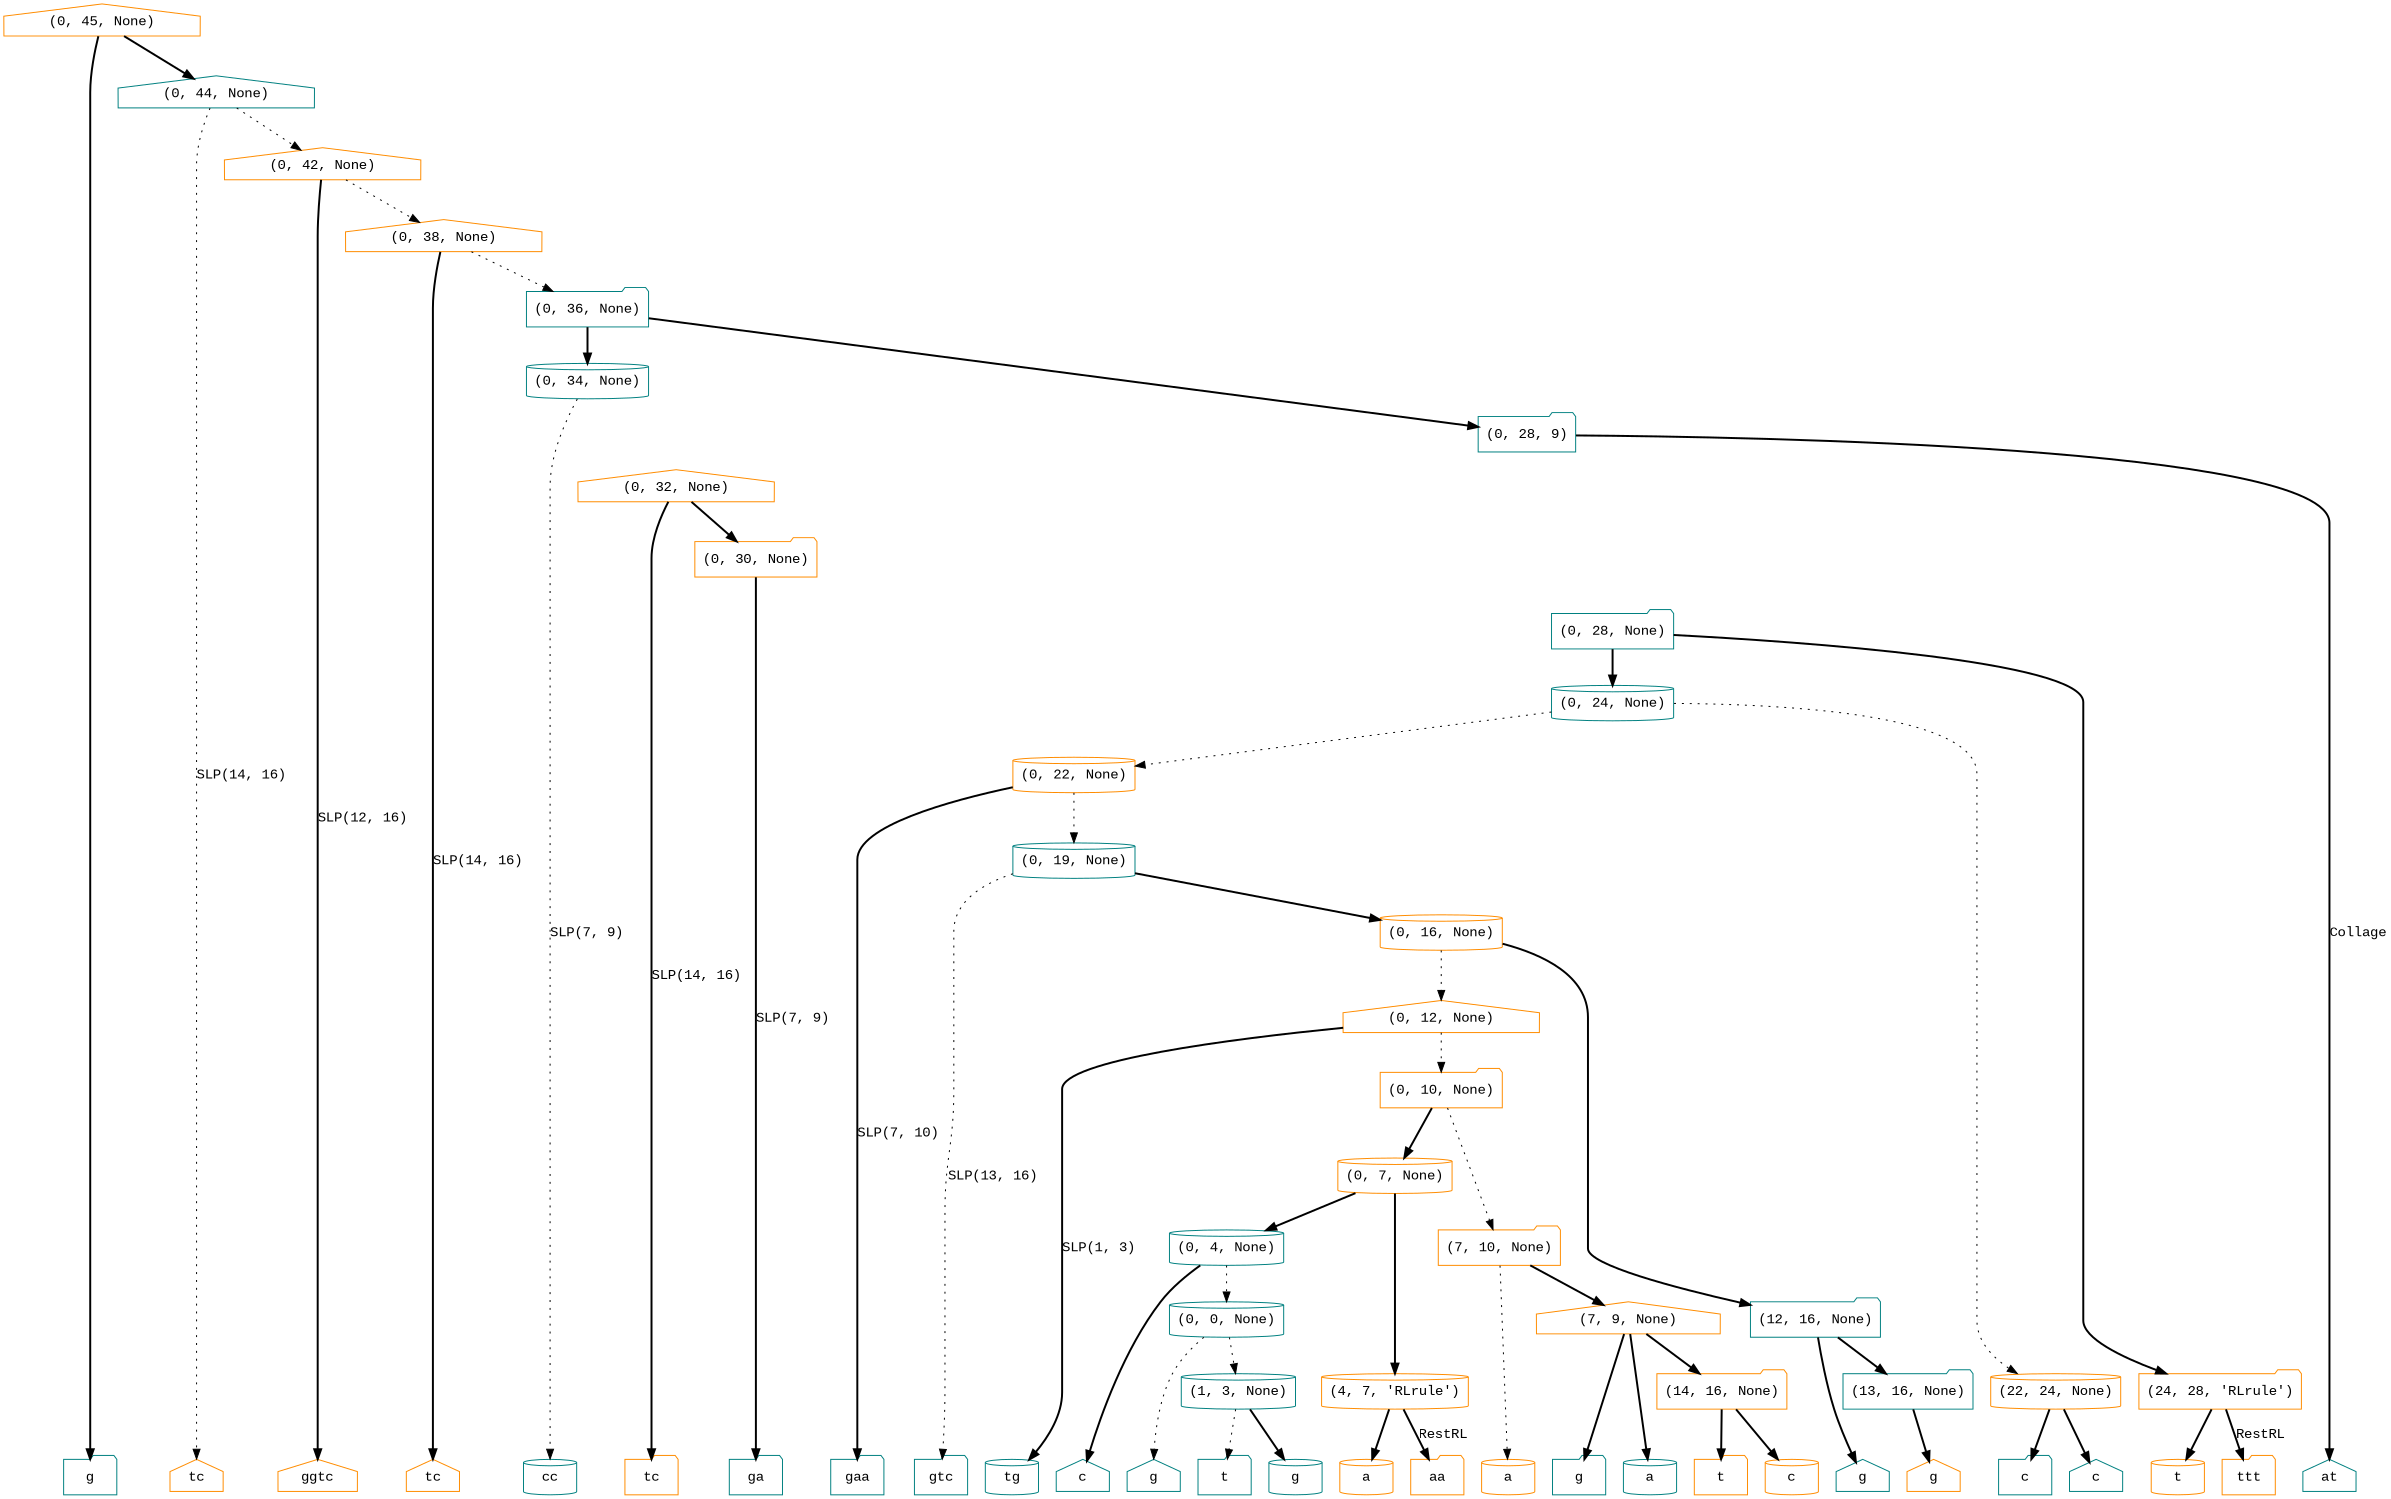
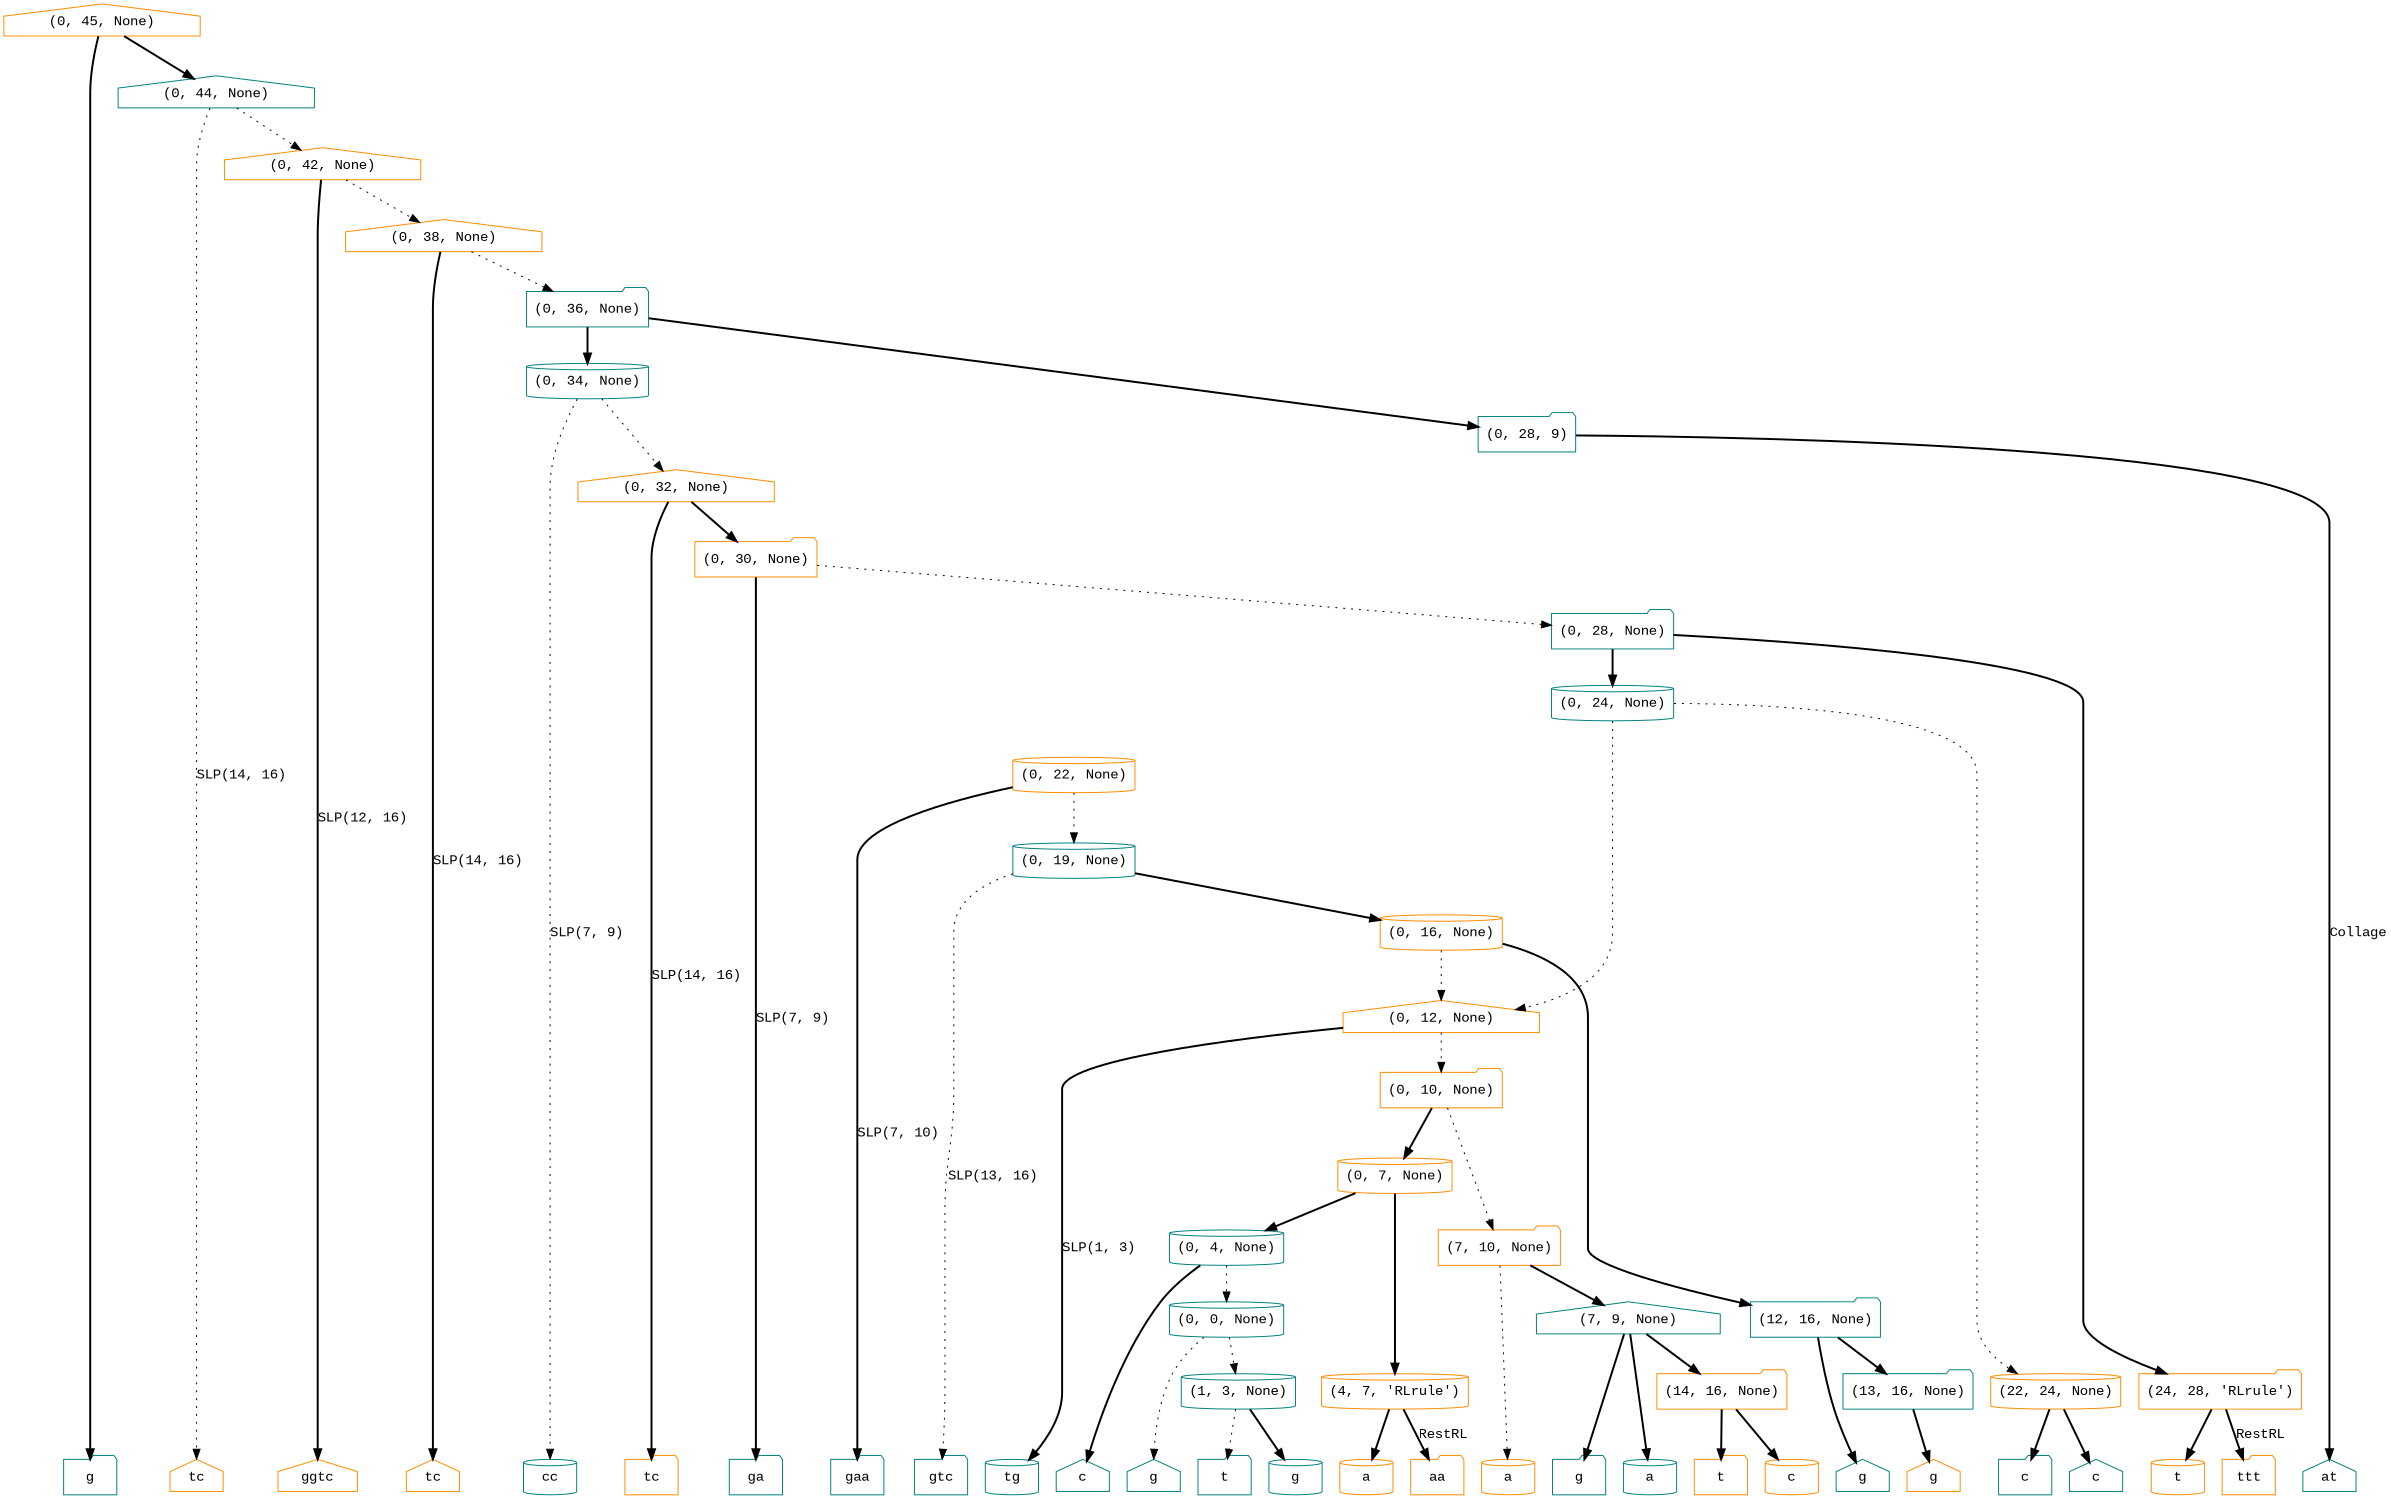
none -> (629, 431)
none -> (1179, 595)
(1348, 738) -> (1613, 889)
(1628, 1320) -> (1628, 1320)
